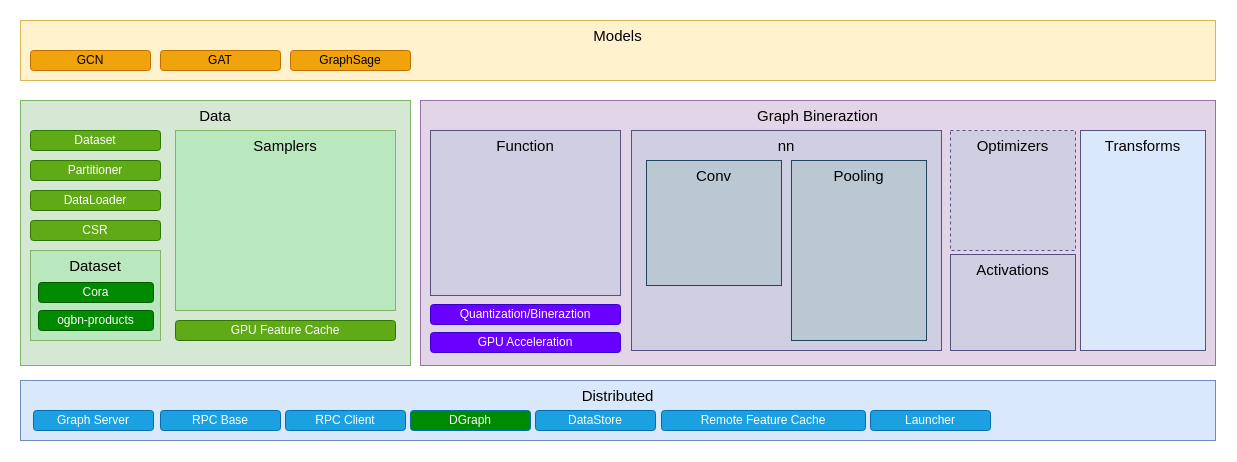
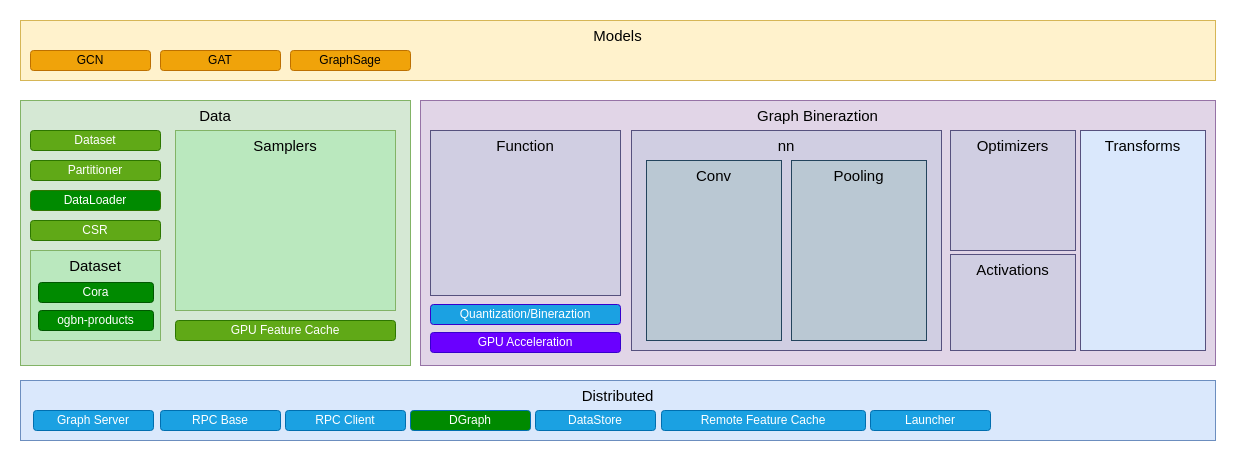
(1013, 191) -> (1013, 191)
(96, 201) -> (96, 201)
(714, 223) -> (714, 251)
(526, 315) -> (526, 315)
